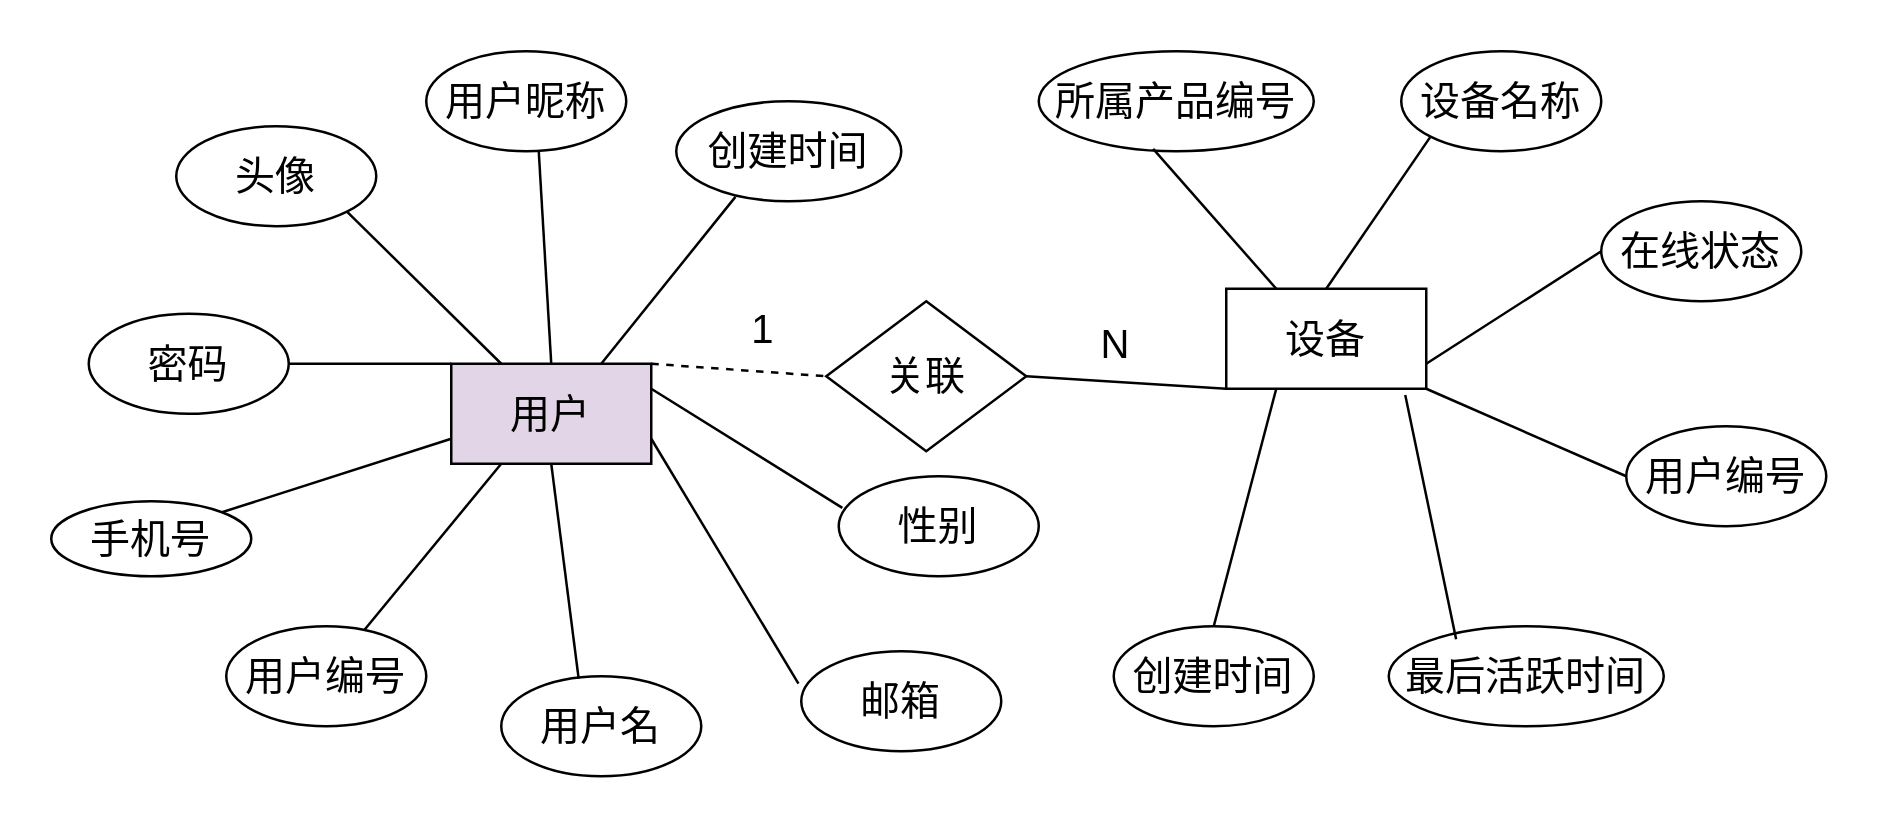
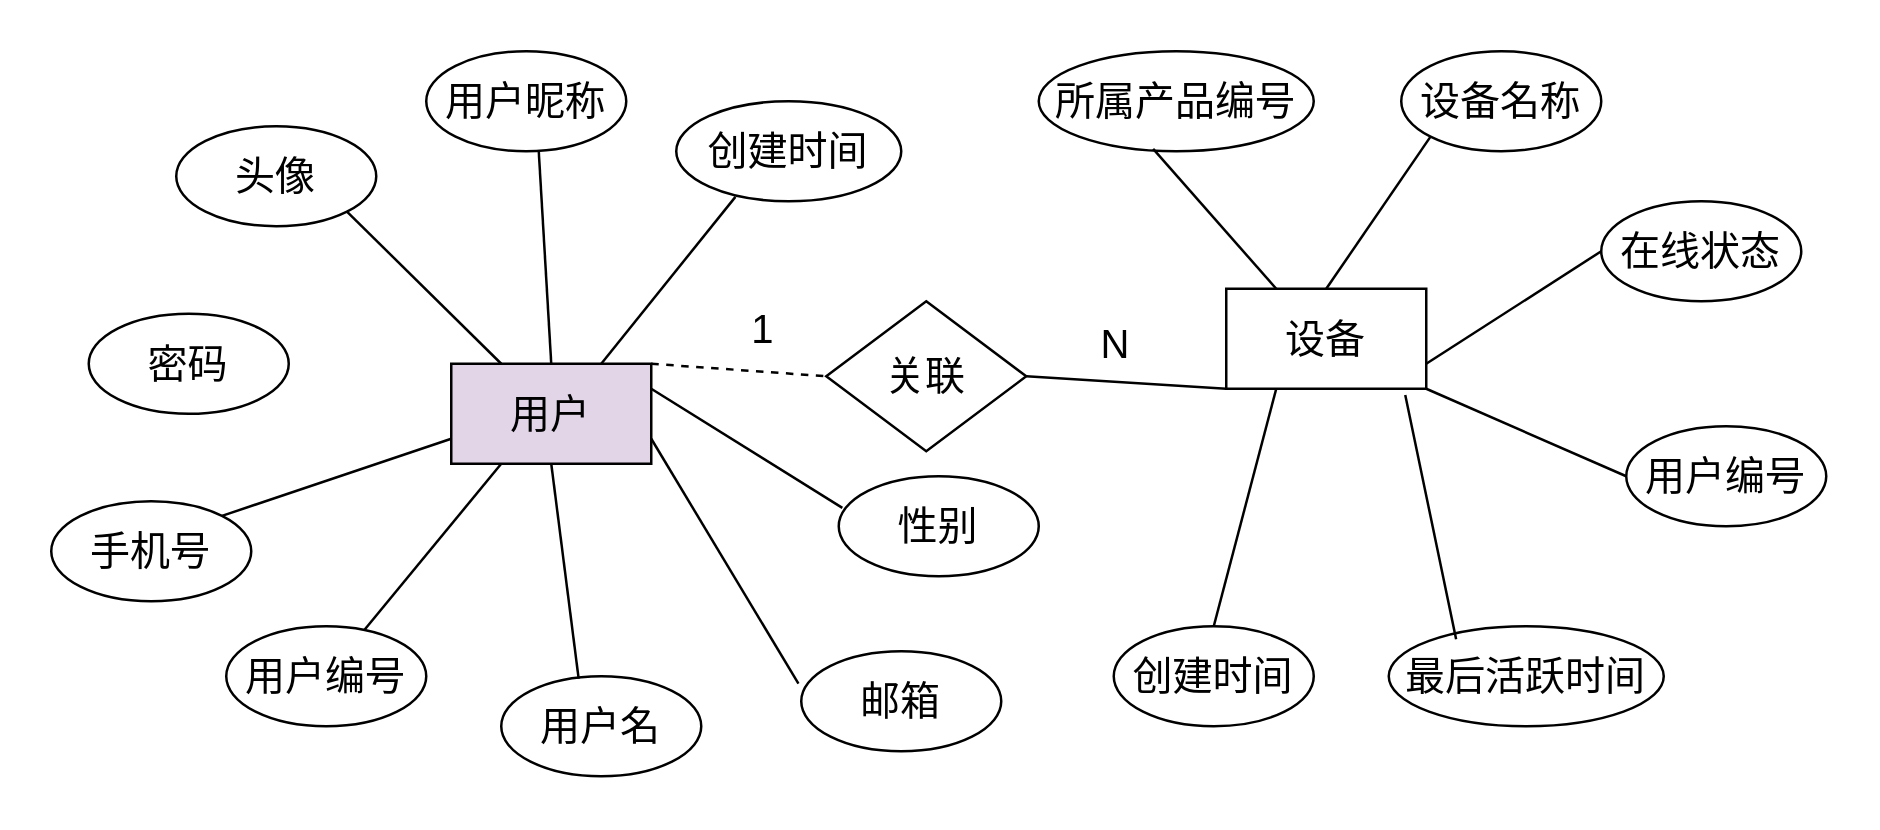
(370, 364) -> none
(151, 539) -> (151, 551)
